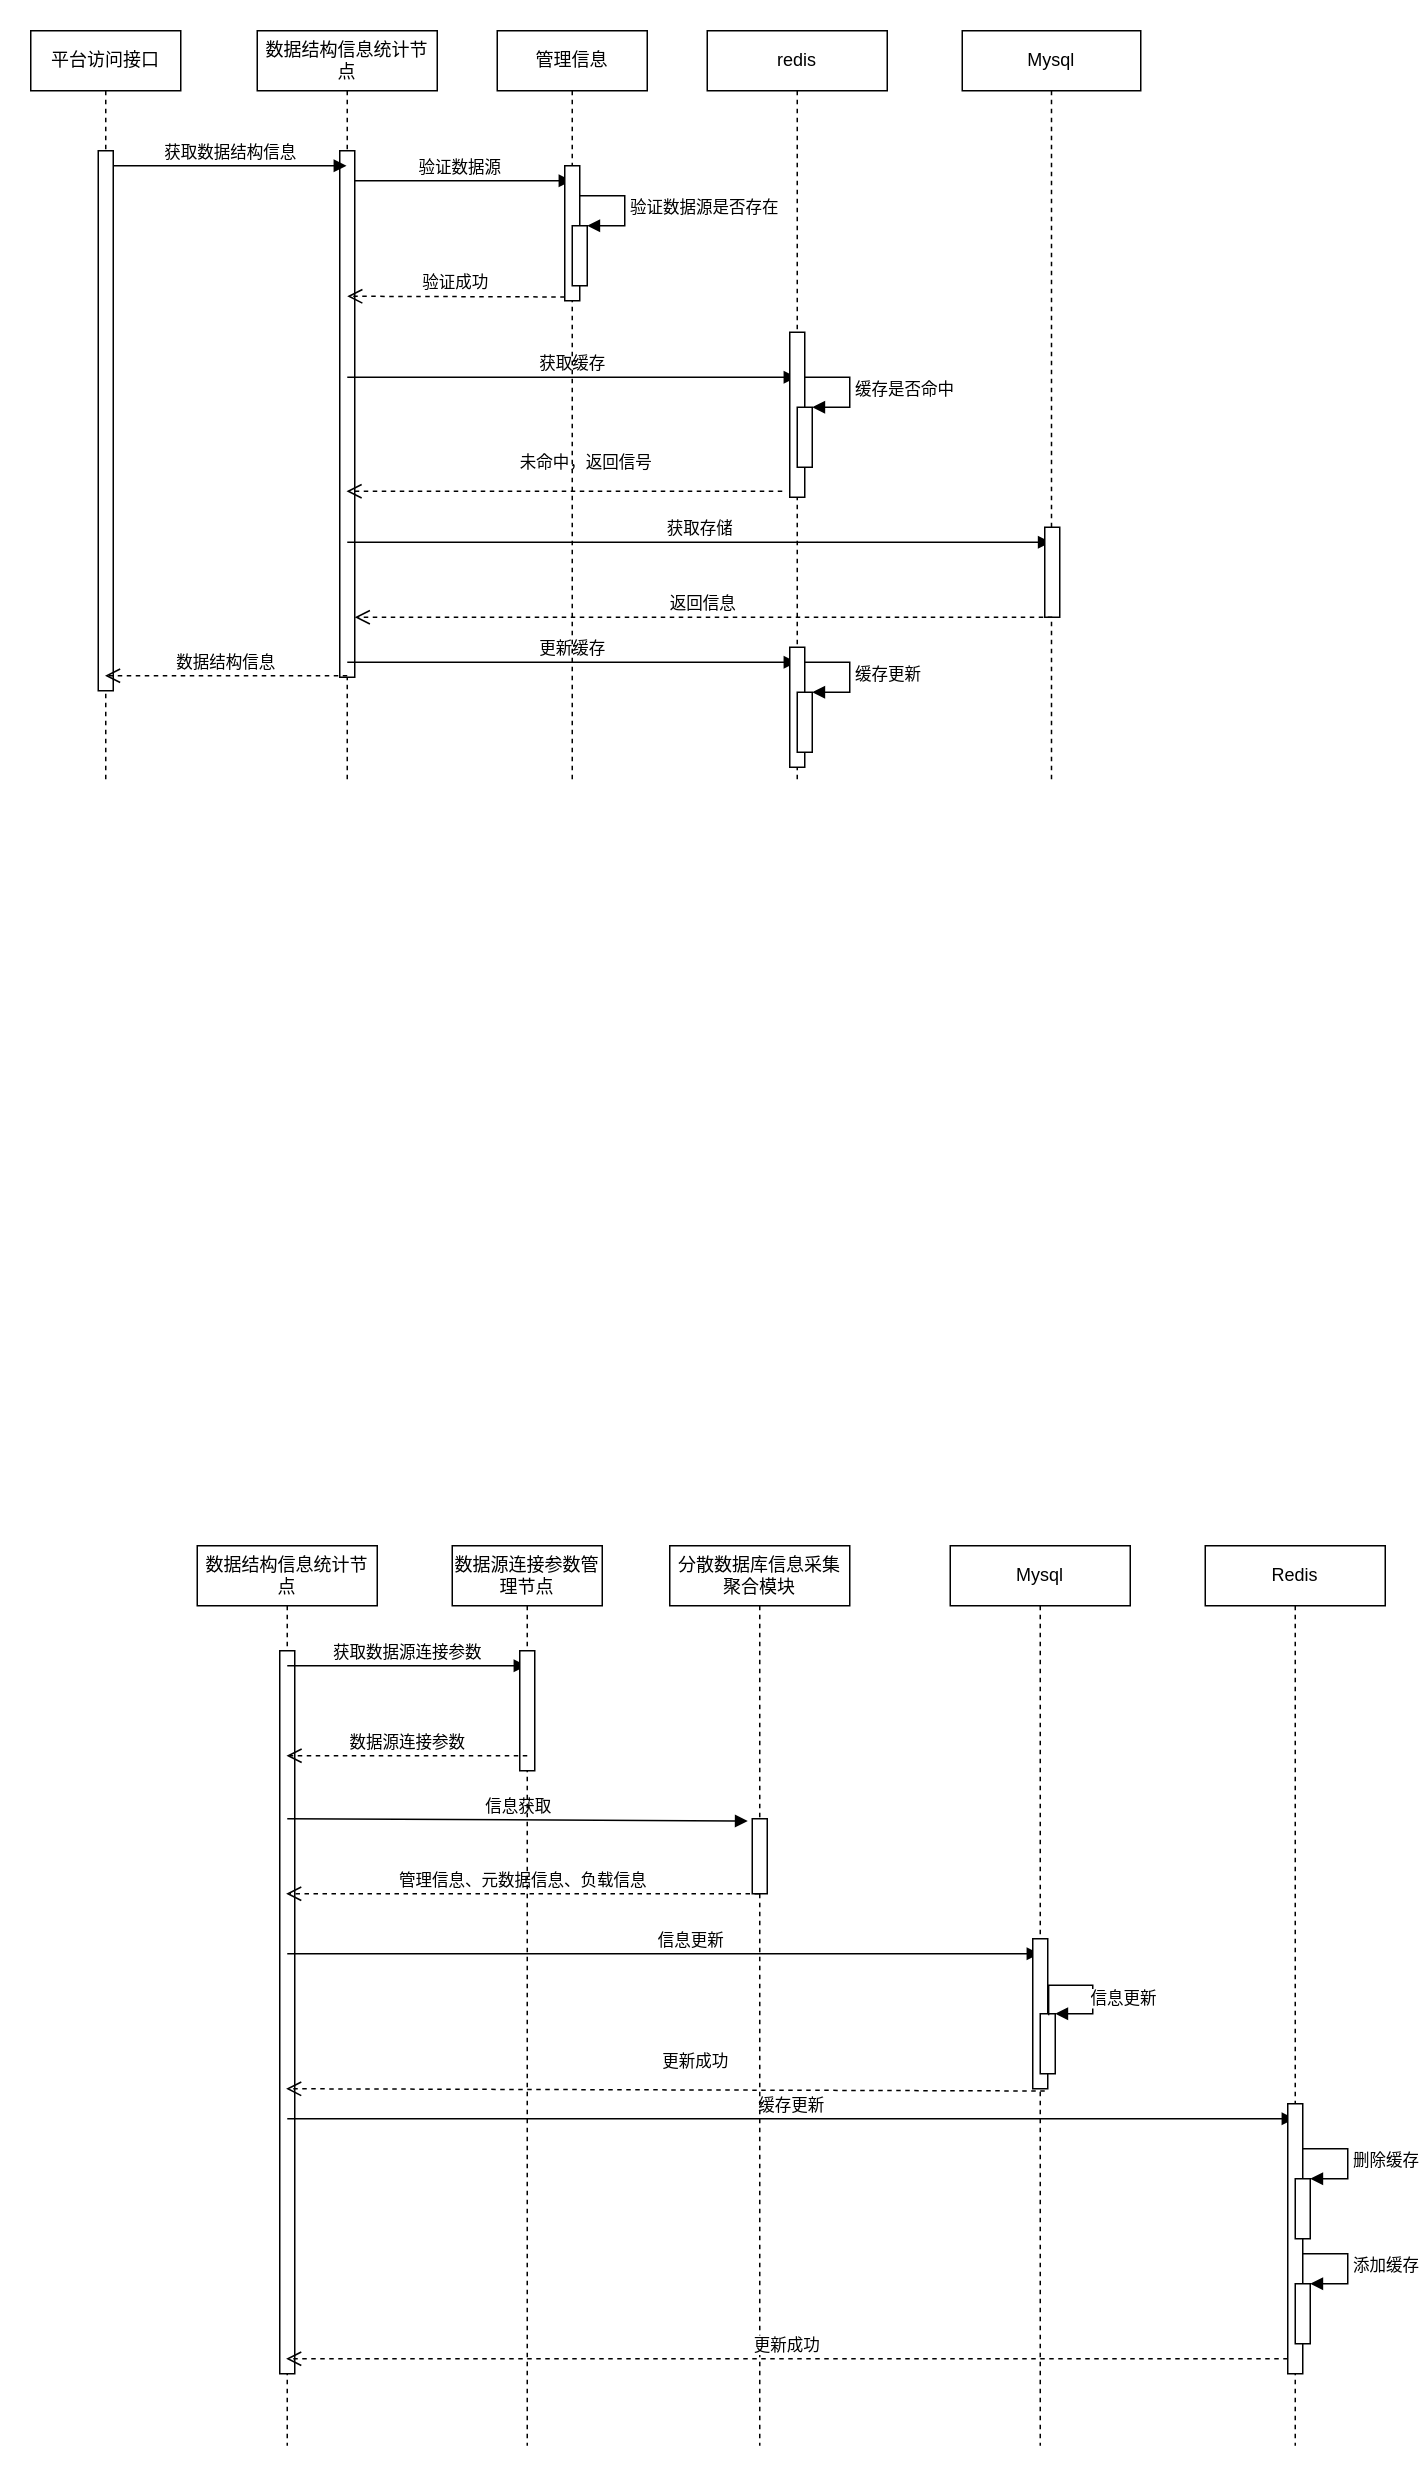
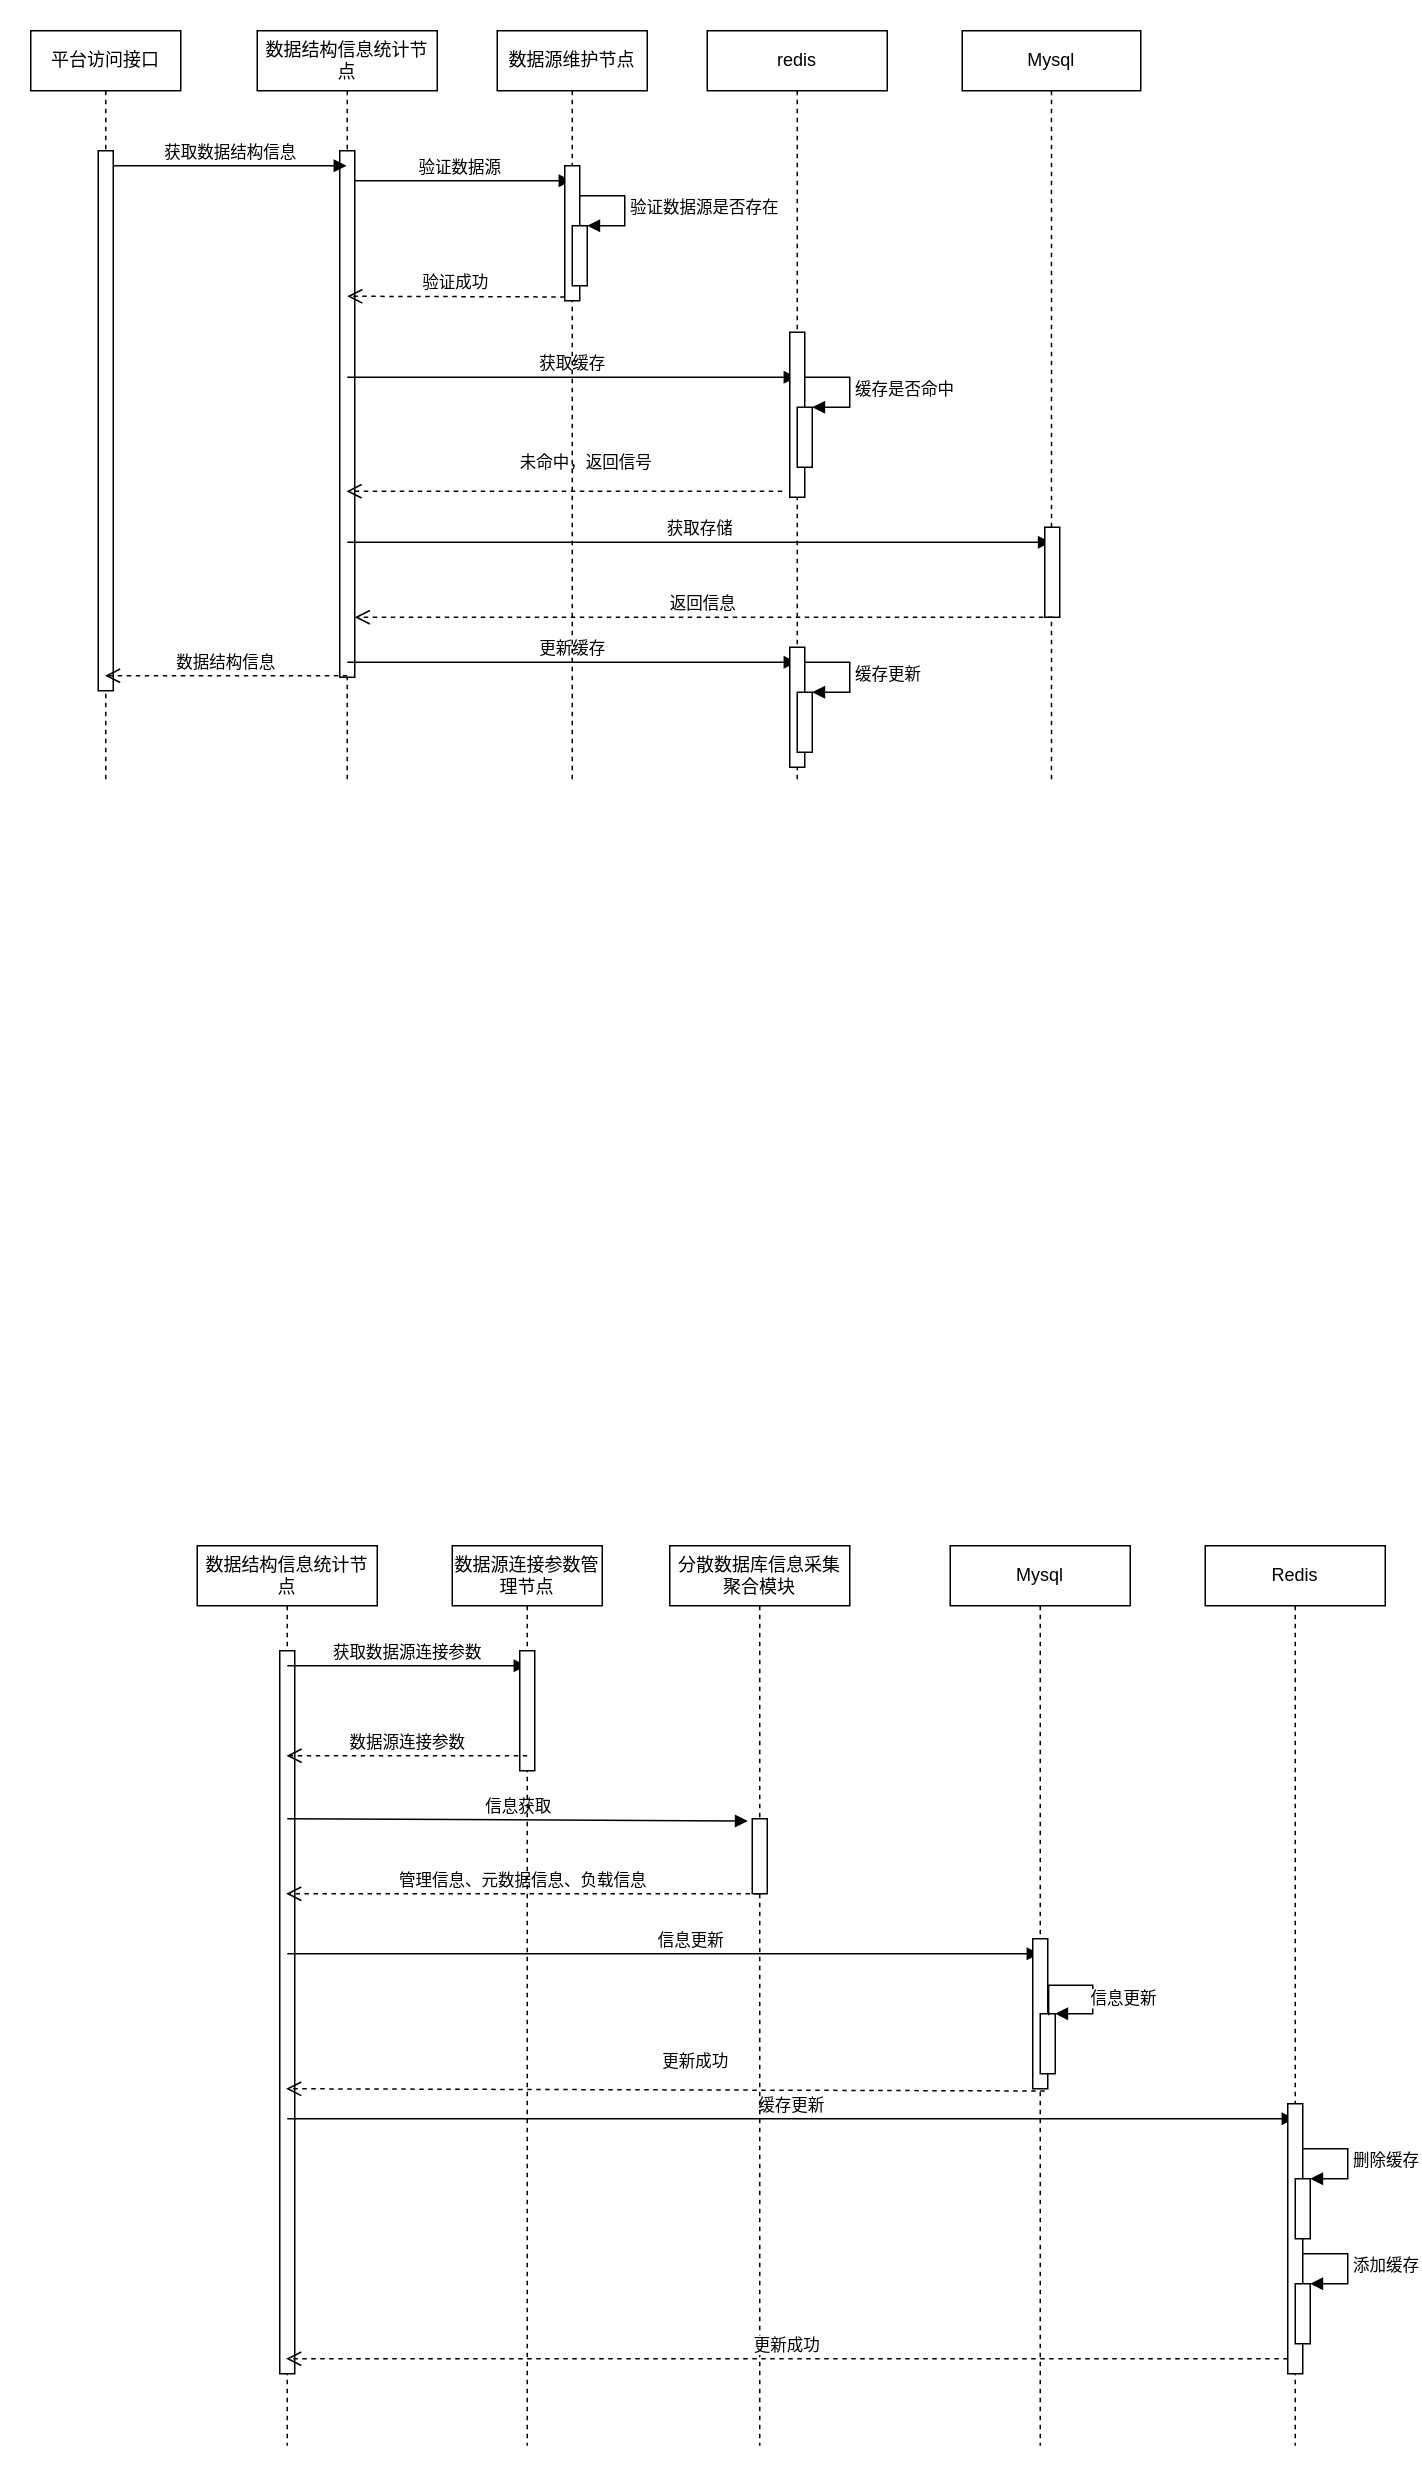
(572, 61) -> (572, 61)
